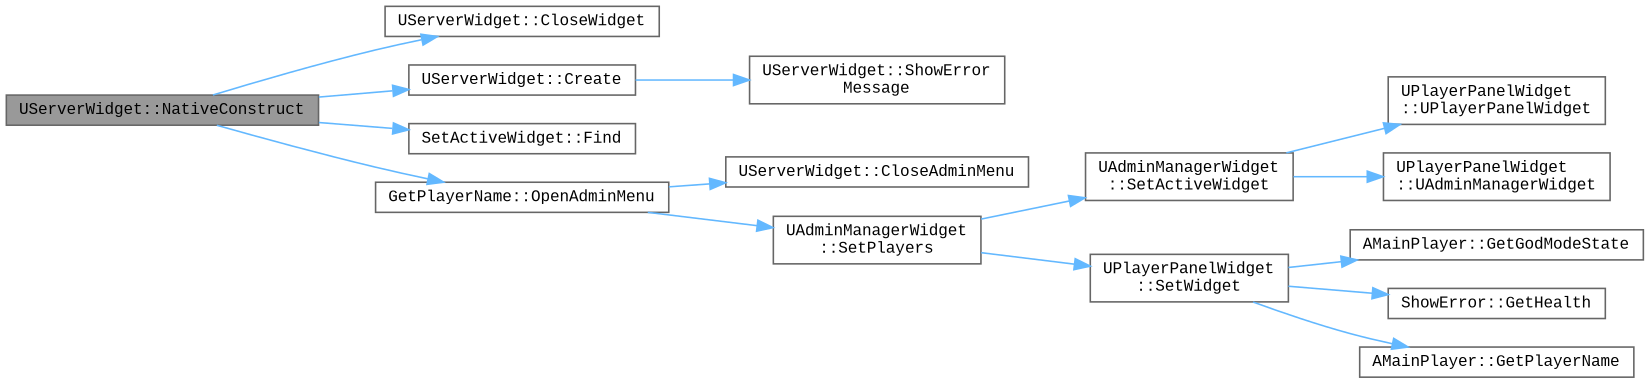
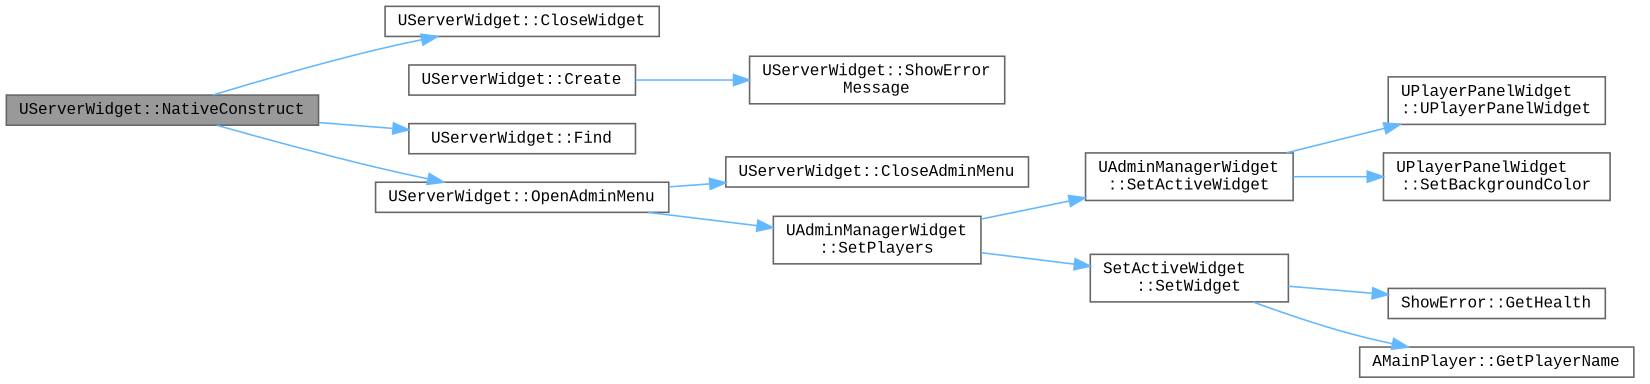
(356, 94) -> none
(522, 139) -> (522, 139)
(1497, 177) -> (1497, 177)
(522, 197) -> (522, 197)
(1497, 245) -> none
(1189, 278) -> (1189, 278)
